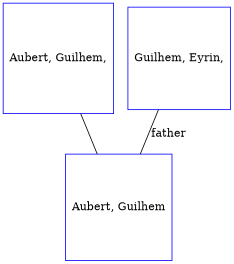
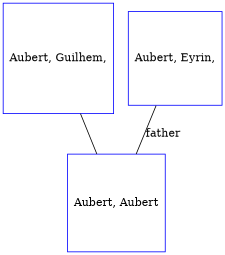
(179, 58) -> (175, 58)
(119, 207) -> (116, 203)
